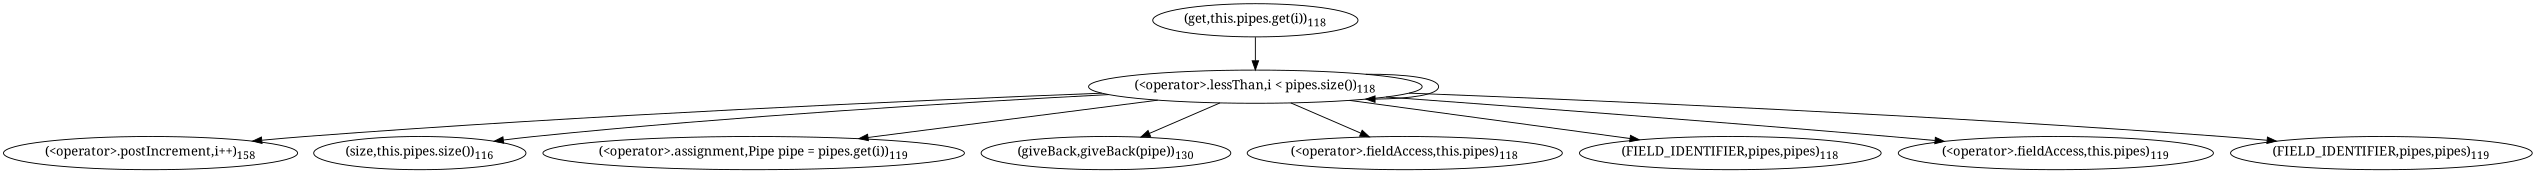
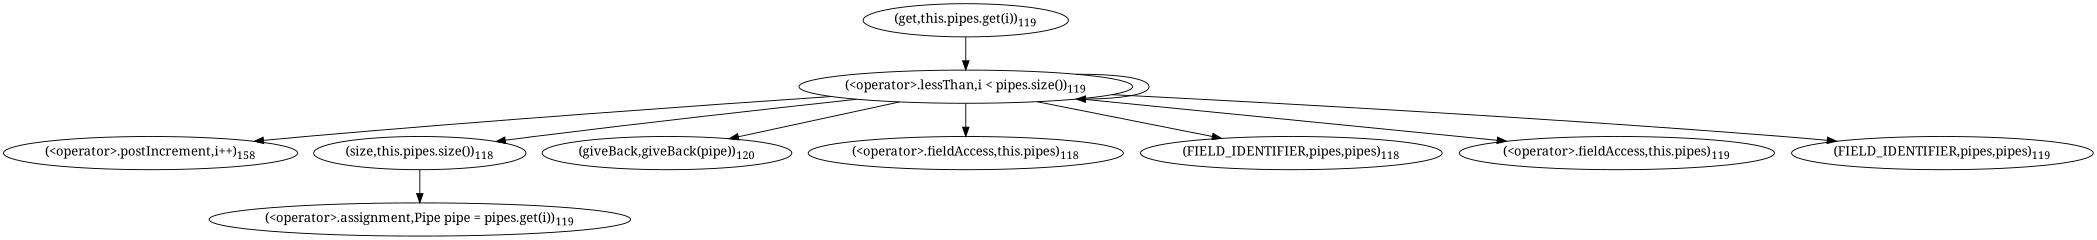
(1317, 19) -> (1028, 19)
(1366, 85) -> (1077, 85)
(1013, 119) -> (420, 182)
(484, 152) -> (484, 152)
(1185, 152) -> (746, 152)
